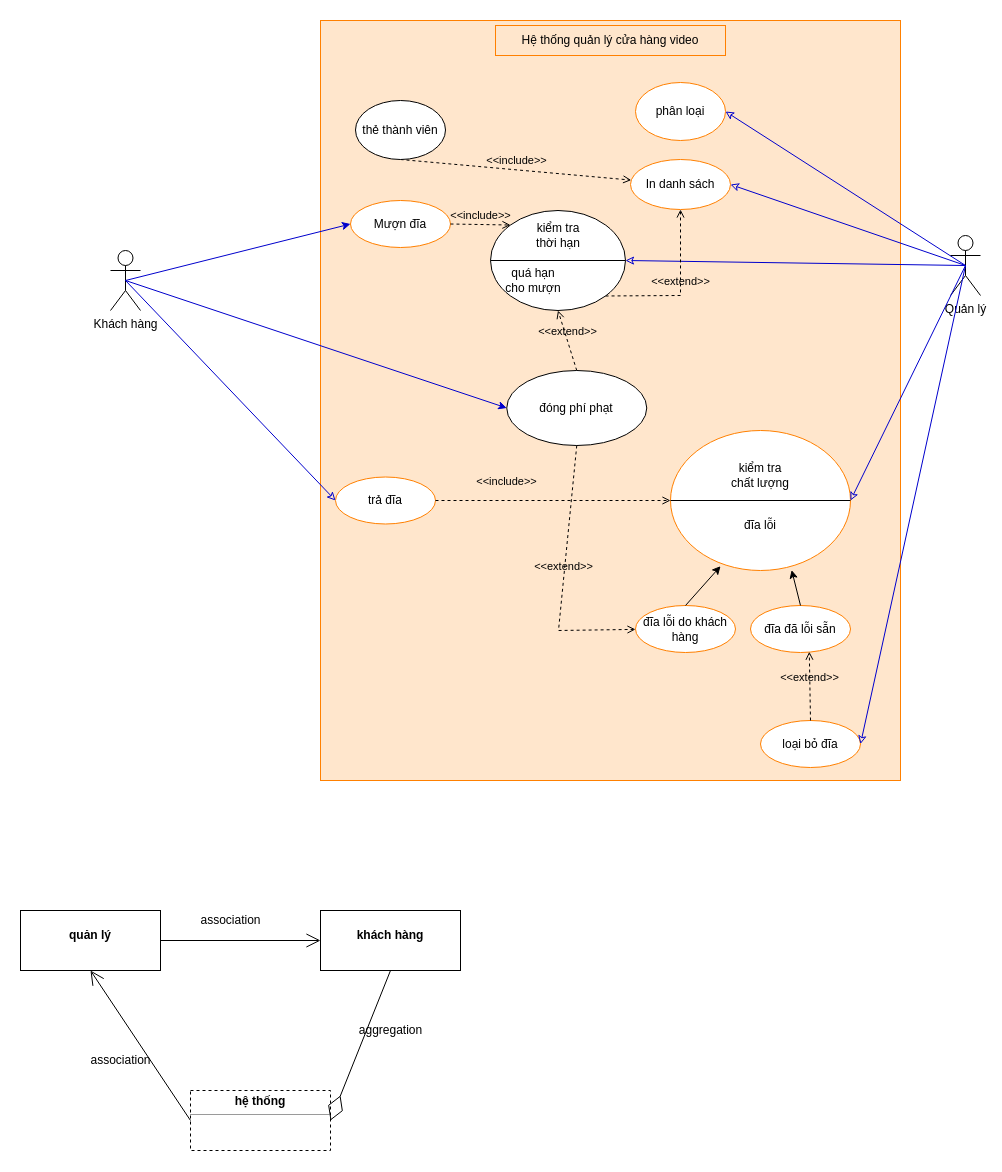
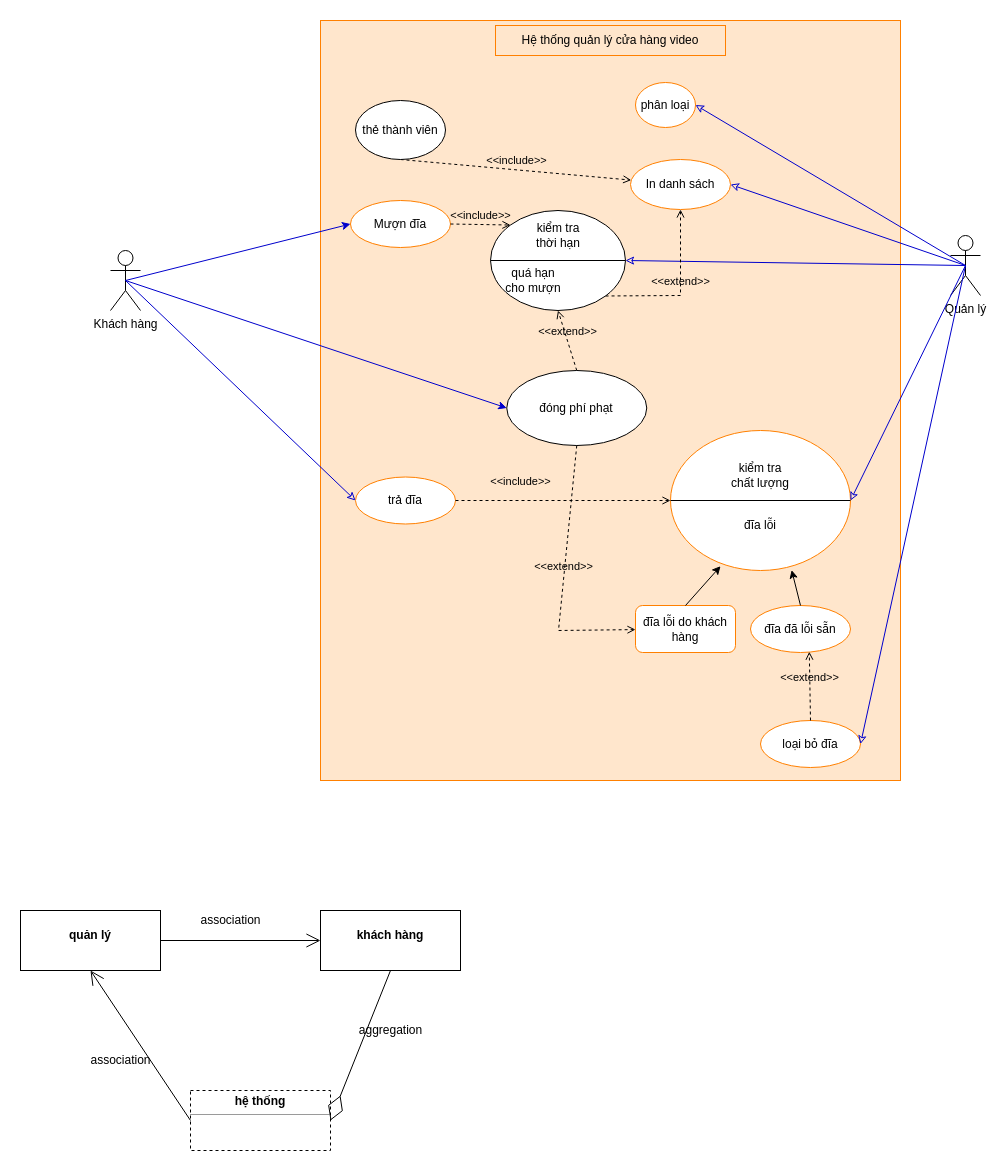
(681, 112) -> (666, 105)
(386, 501) -> (406, 501)
(686, 629) -> (686, 629)
